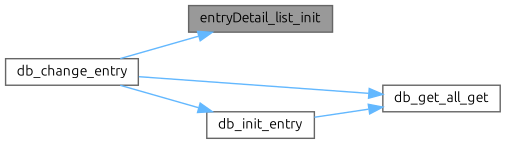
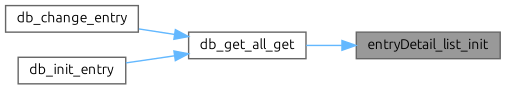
(159, 47) -> (324, 45)
(159, 97) -> none
